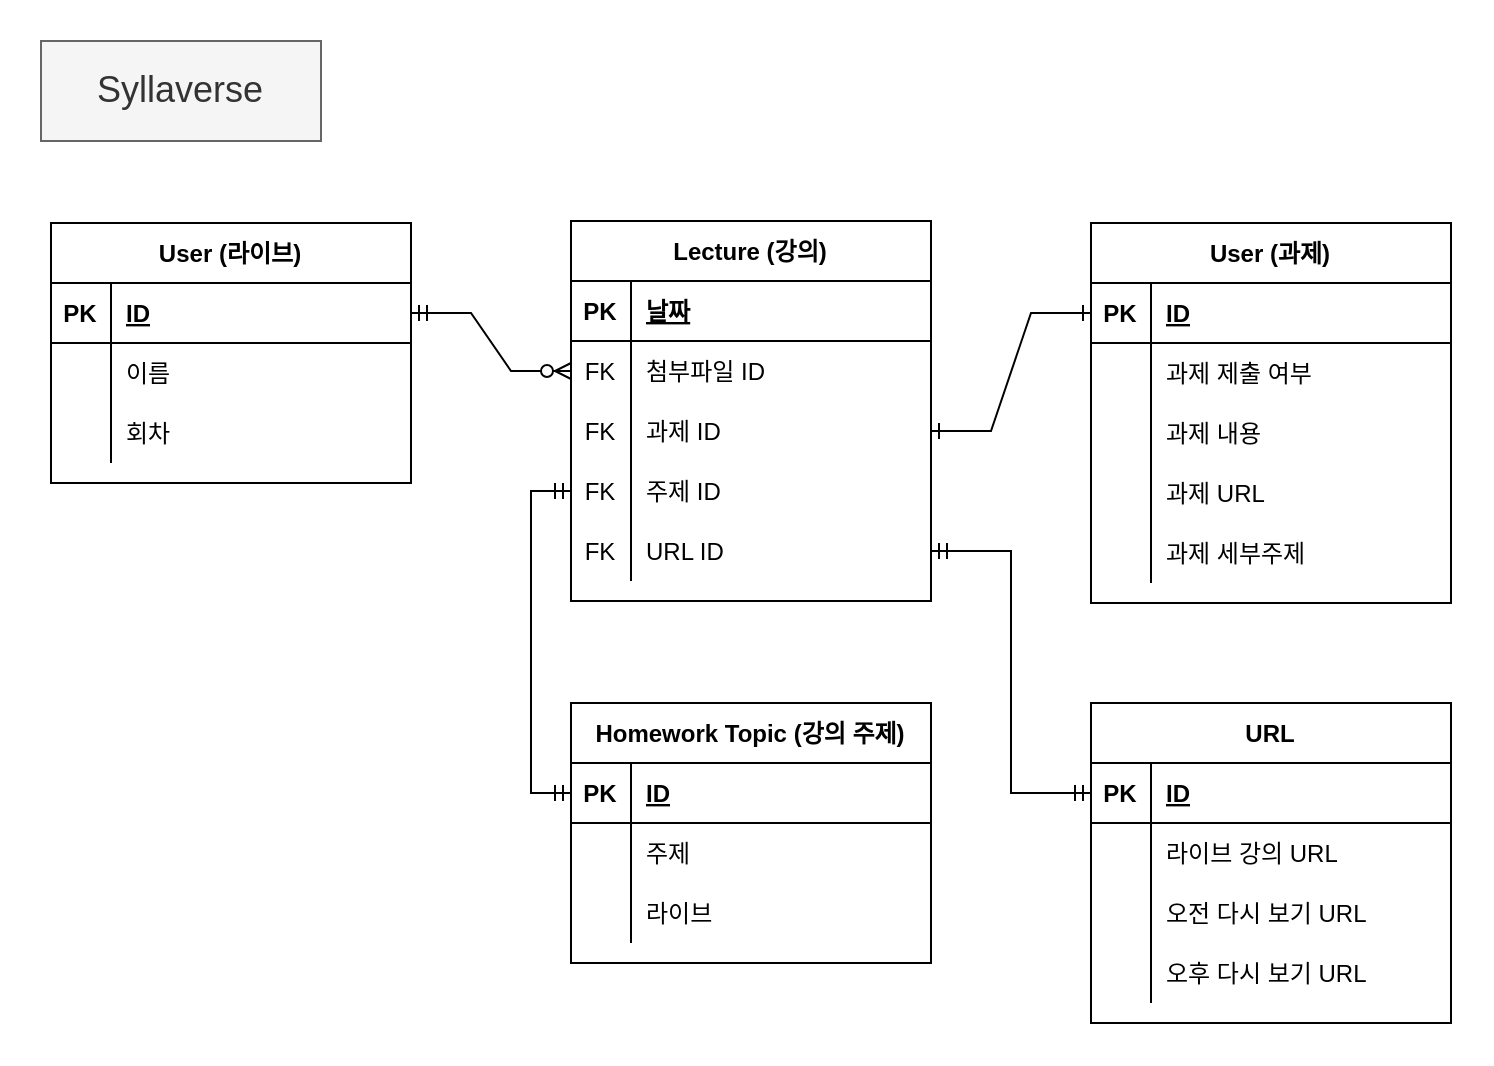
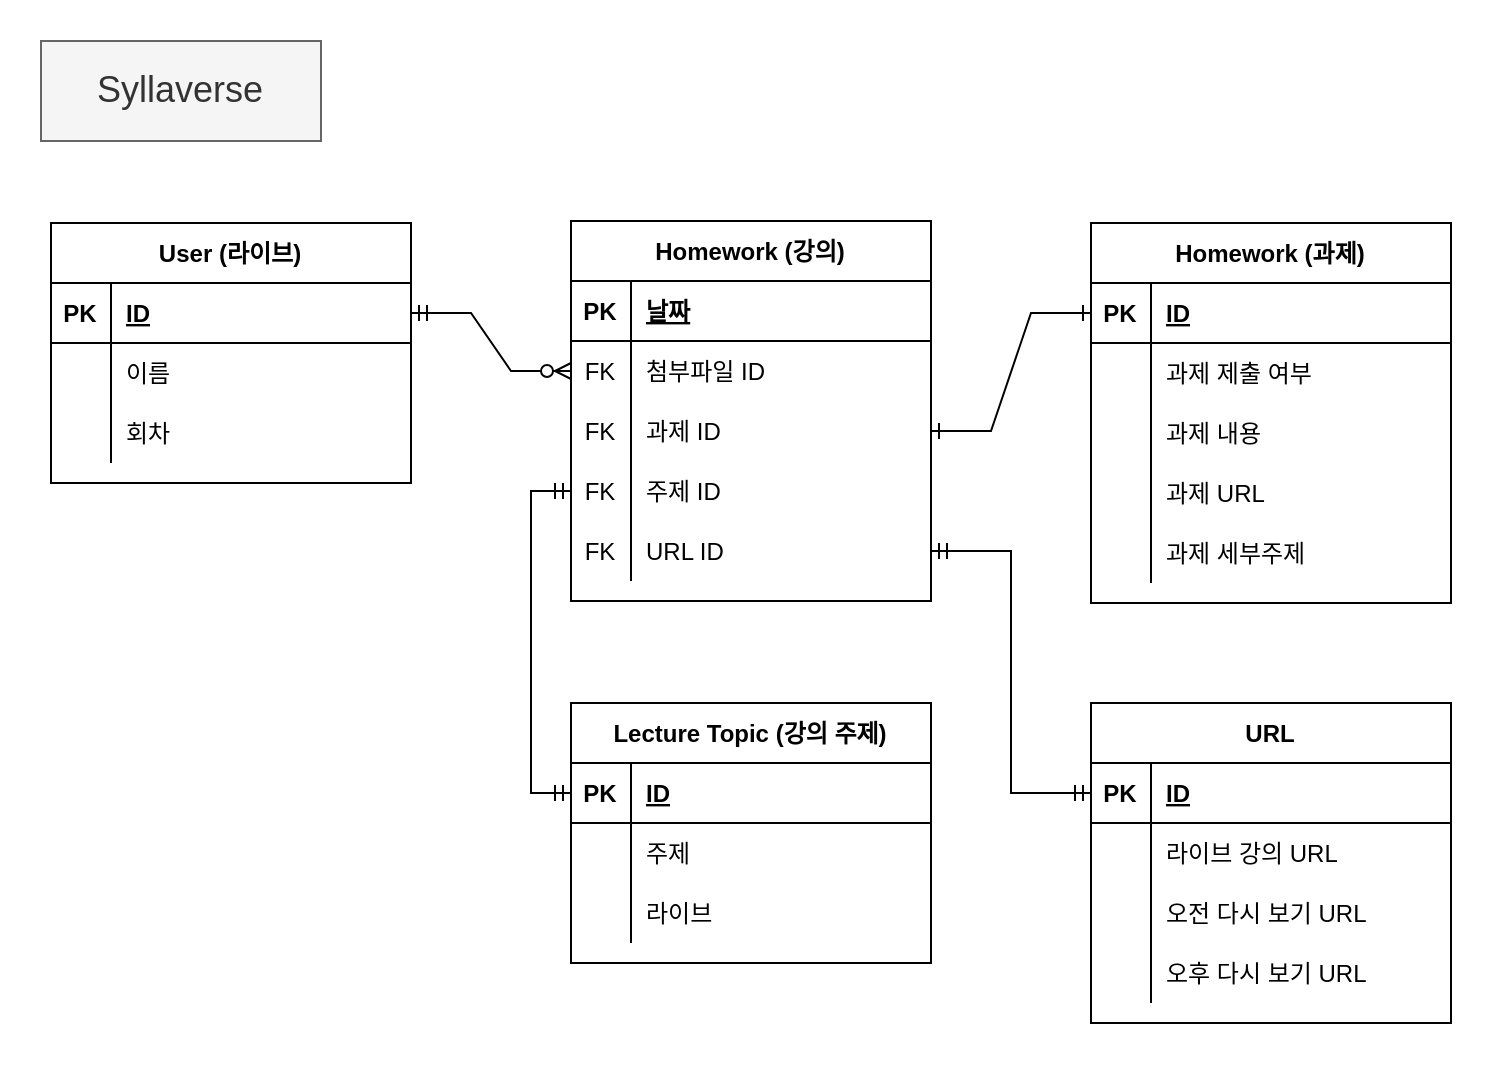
(750, 252) -> (750, 252)
(1270, 254) -> (1270, 254)
(750, 734) -> (750, 734)
